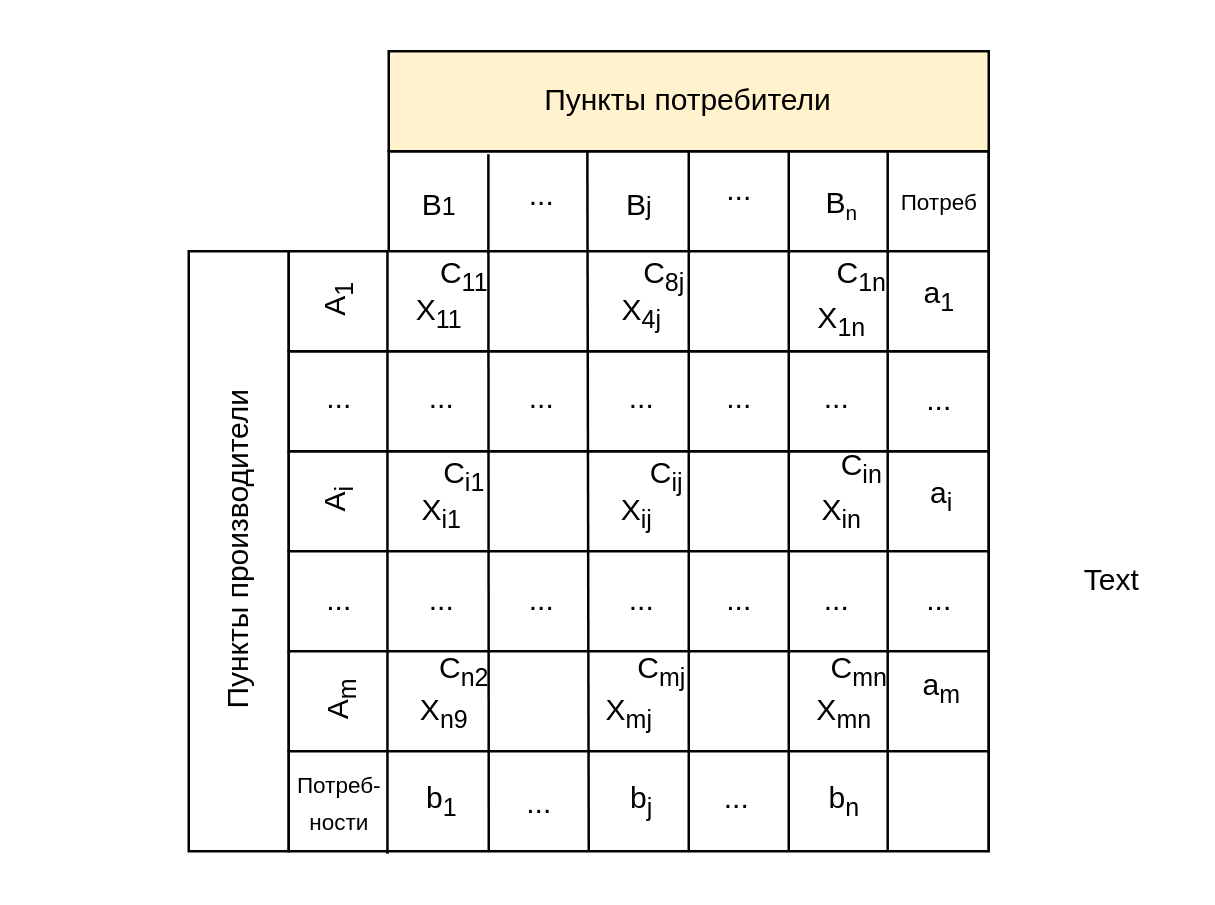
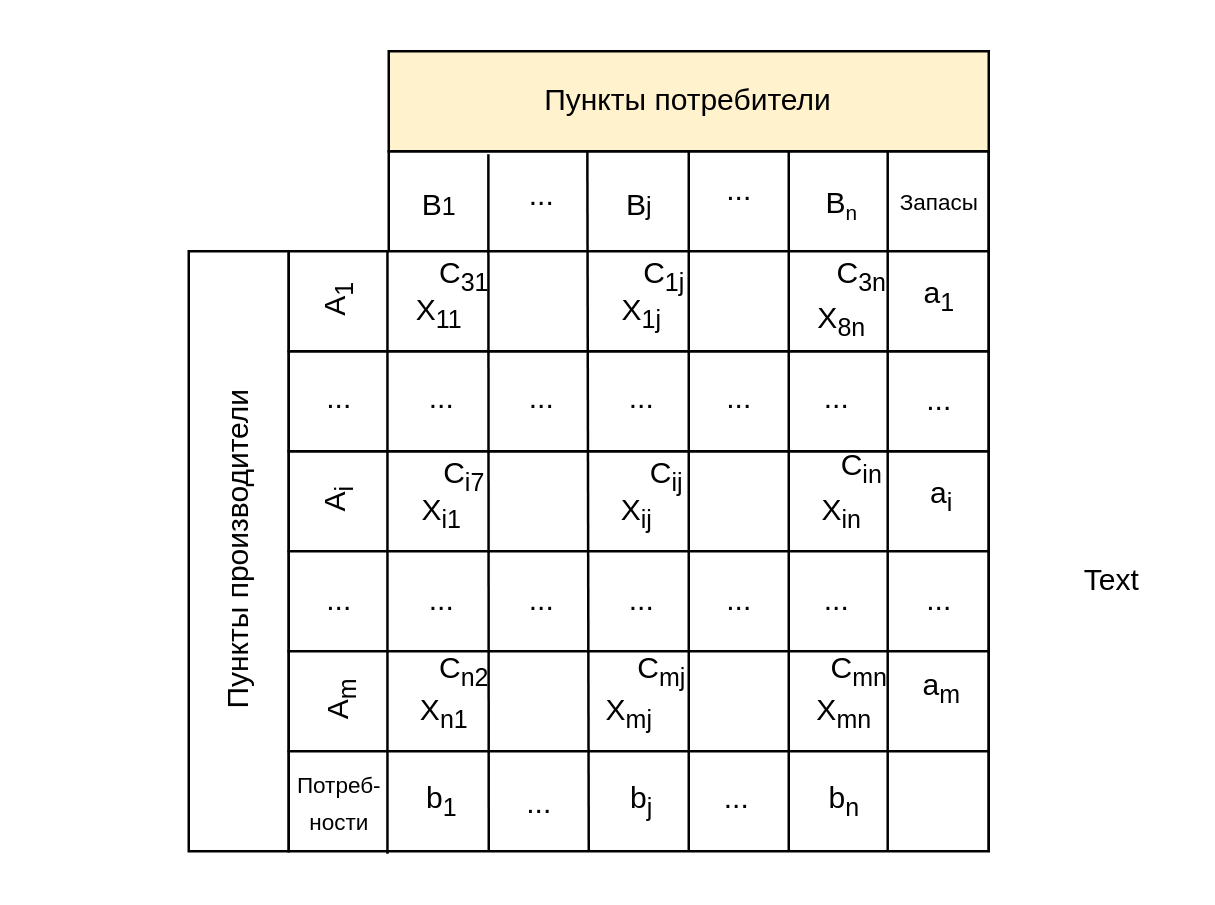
(940, 201) -> (940, 201)
(465, 276) -> (465, 276)
(665, 276) -> (665, 276)
(863, 276) -> (863, 276)
(643, 314) -> (643, 314)
(843, 321) -> (843, 321)
(465, 476) -> (465, 476)
(445, 714) -> (445, 714)
